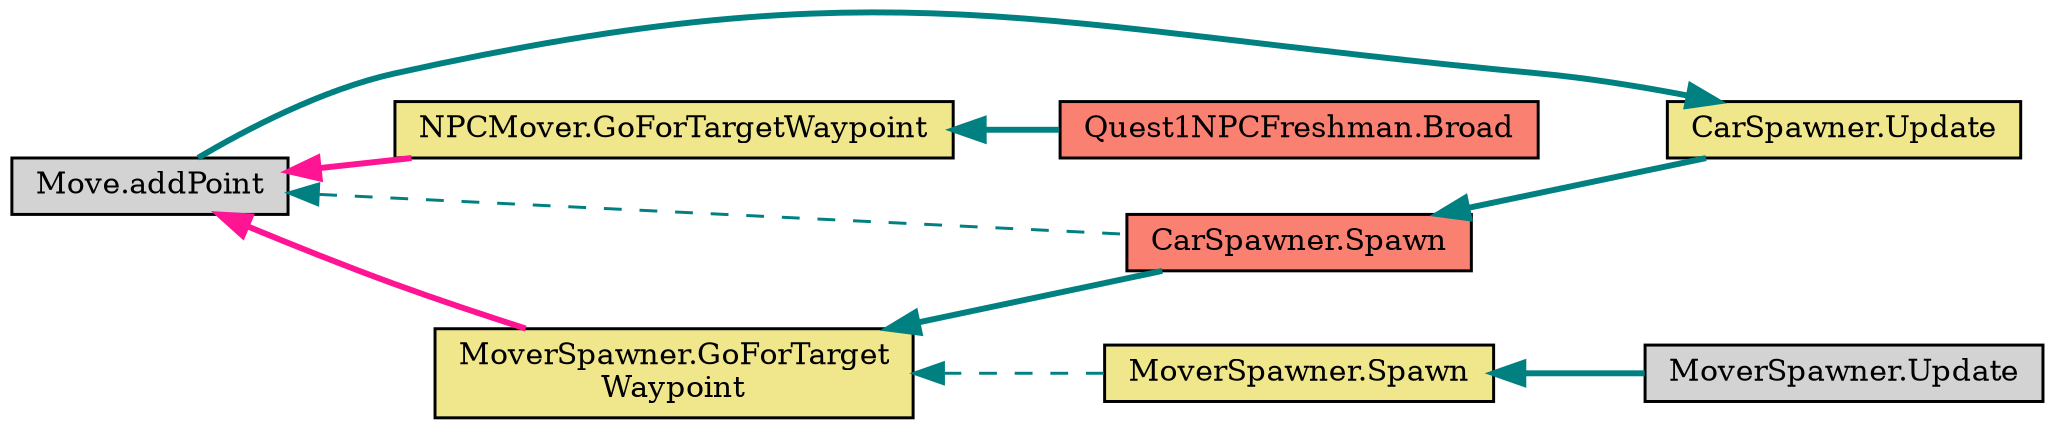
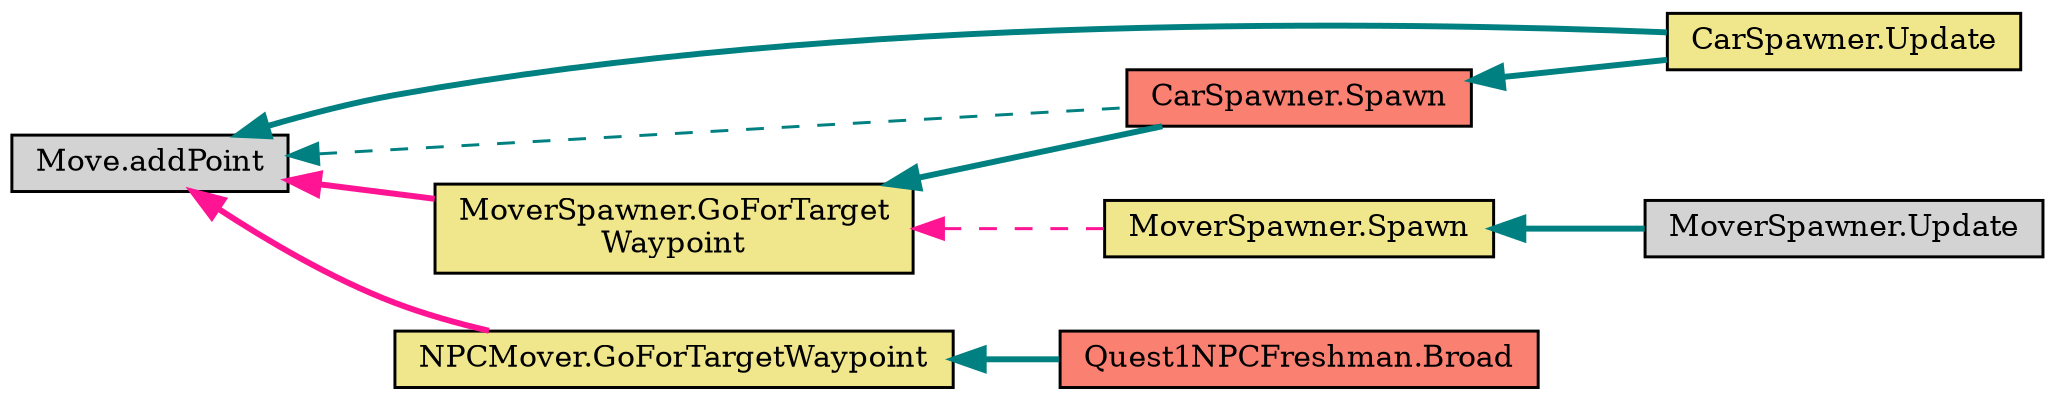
(934, 14) -> (964, 35)
(1024, 373) -> (1024, 229)
